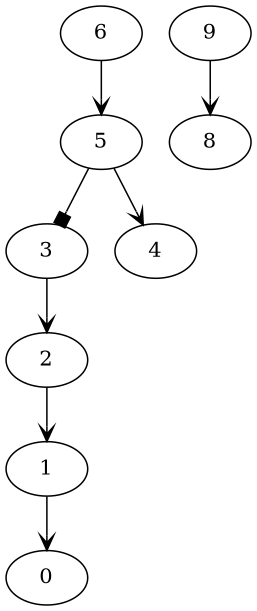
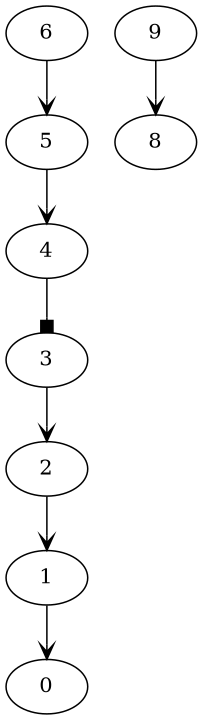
(78, 190) -> (47, 298)
